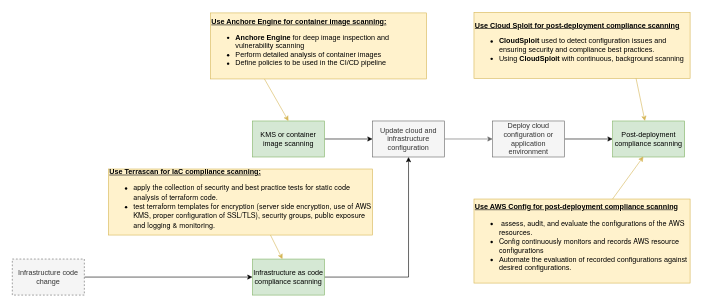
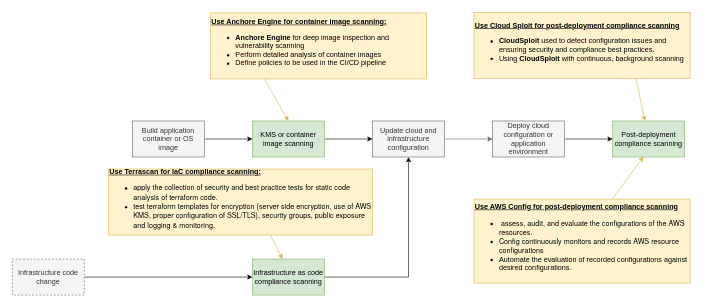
none -> (168, 139)
none -> (246, 139)
